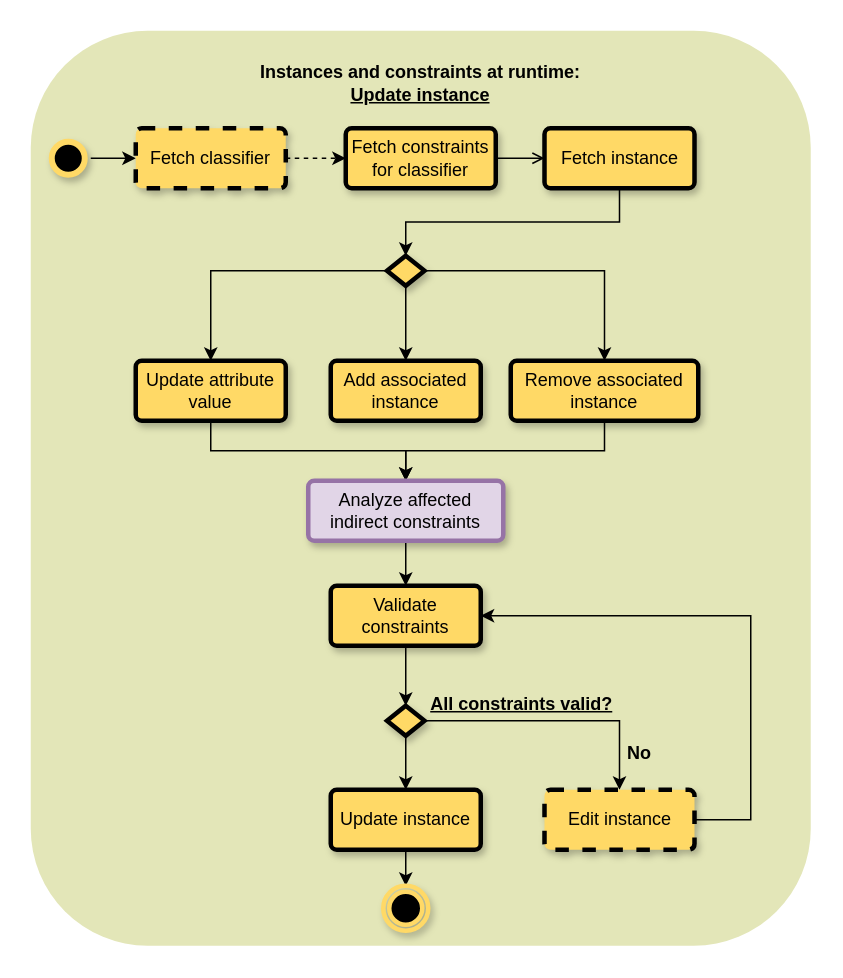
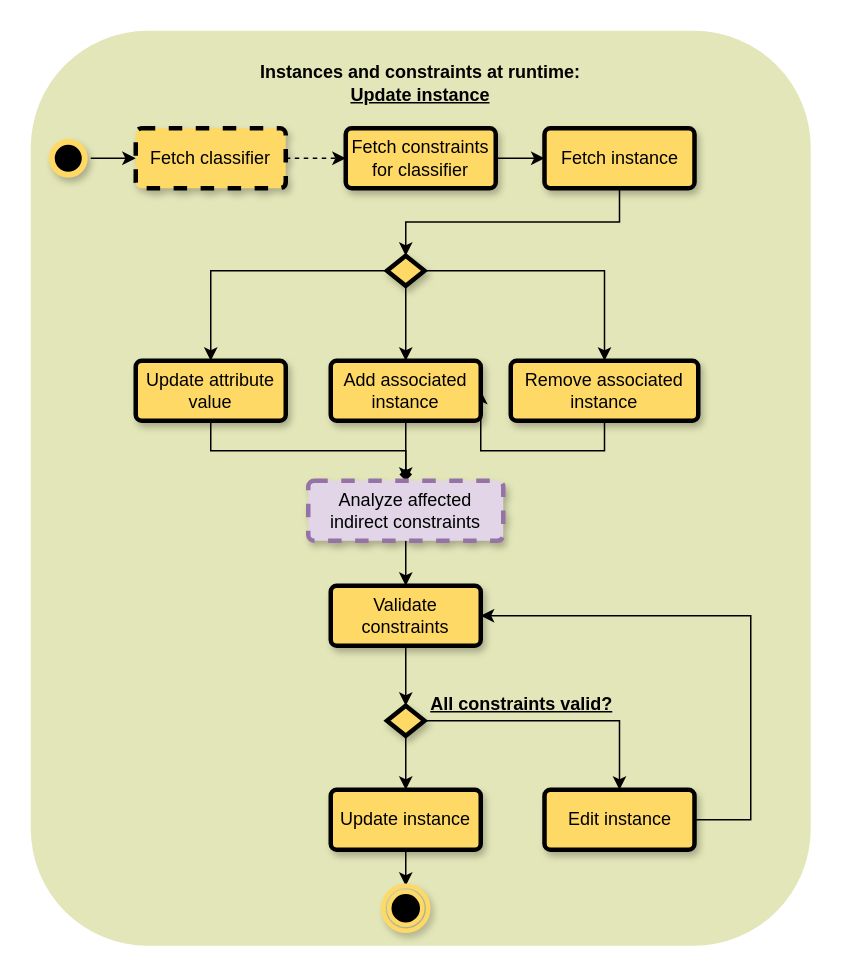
(535, 158) -> (533, 158)
none -> (406, 434)
(403, 451) -> (403, 451)
(445, 451) -> (481, 436)
(406, 511) -> (406, 511)
(640, 754) -> none
(620, 820) -> (620, 820)
